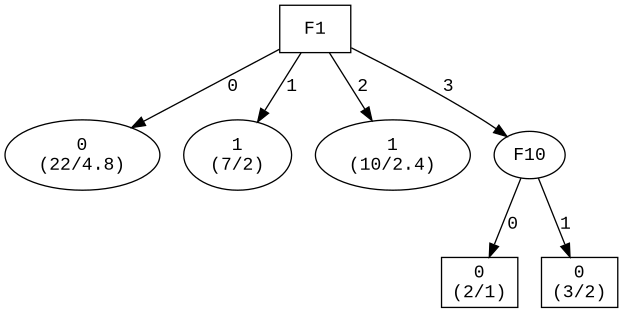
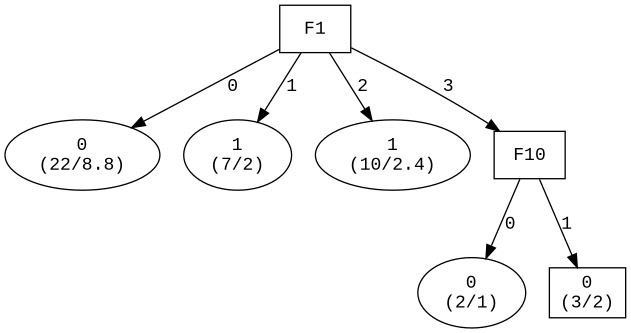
(82, 155) -> (82, 155)
(530, 155) -> (530, 155)
(480, 282) -> (472, 293)
